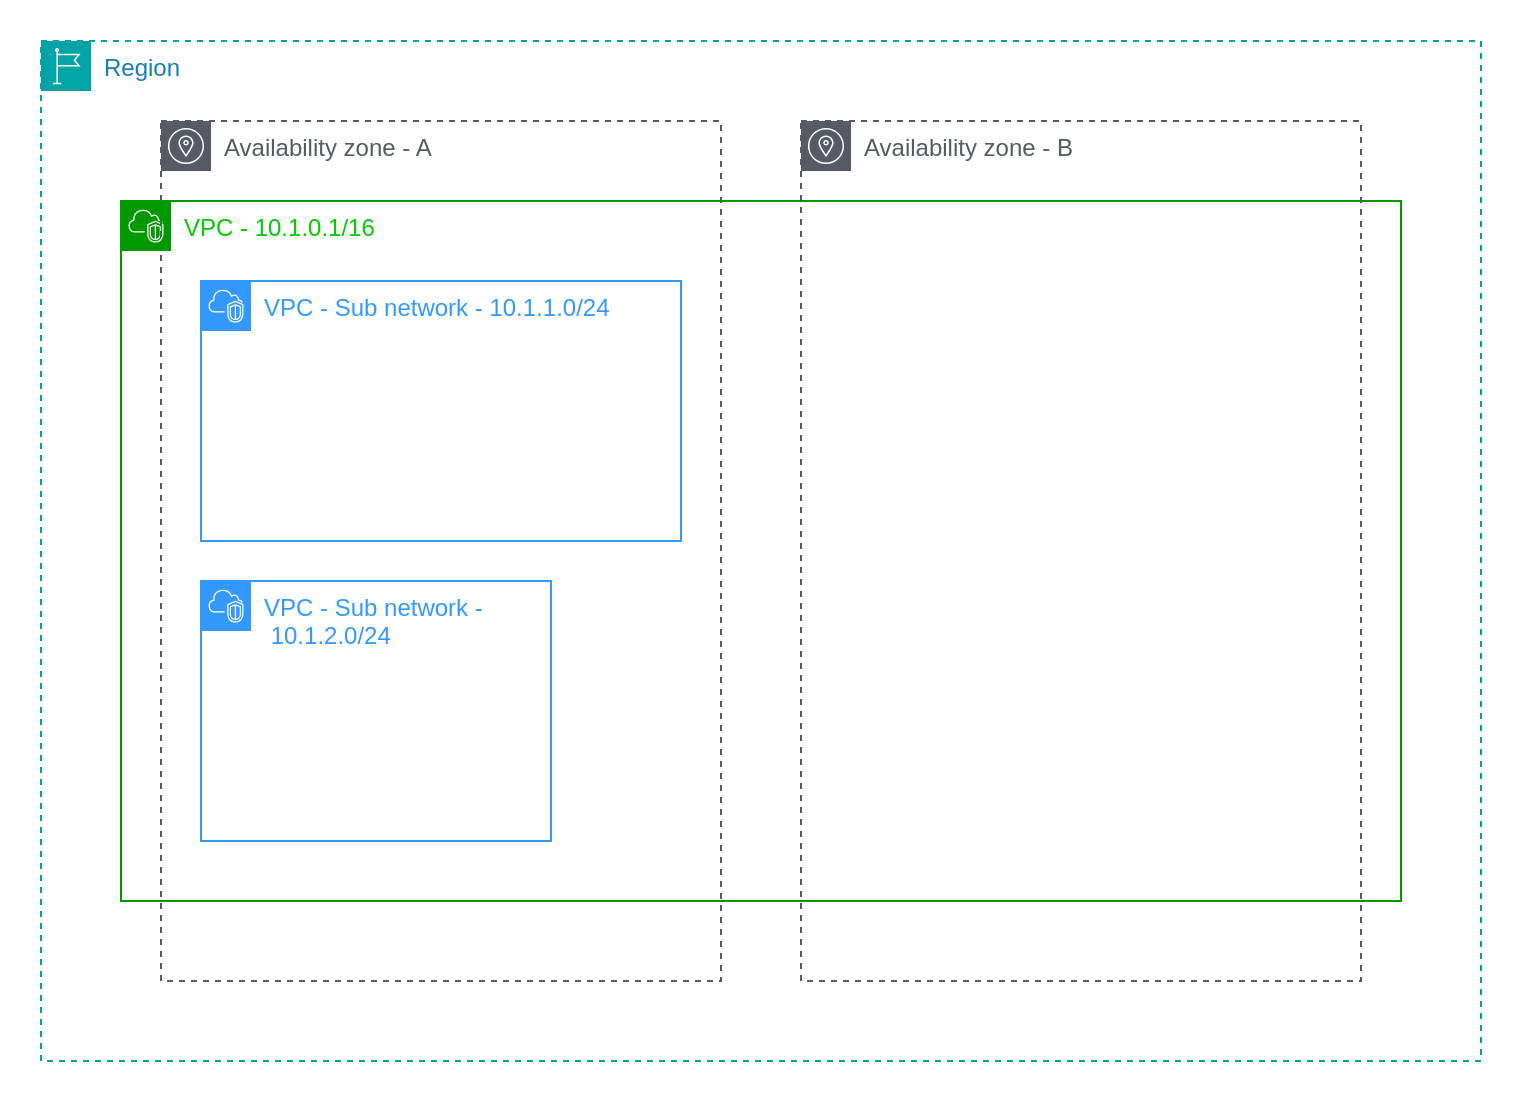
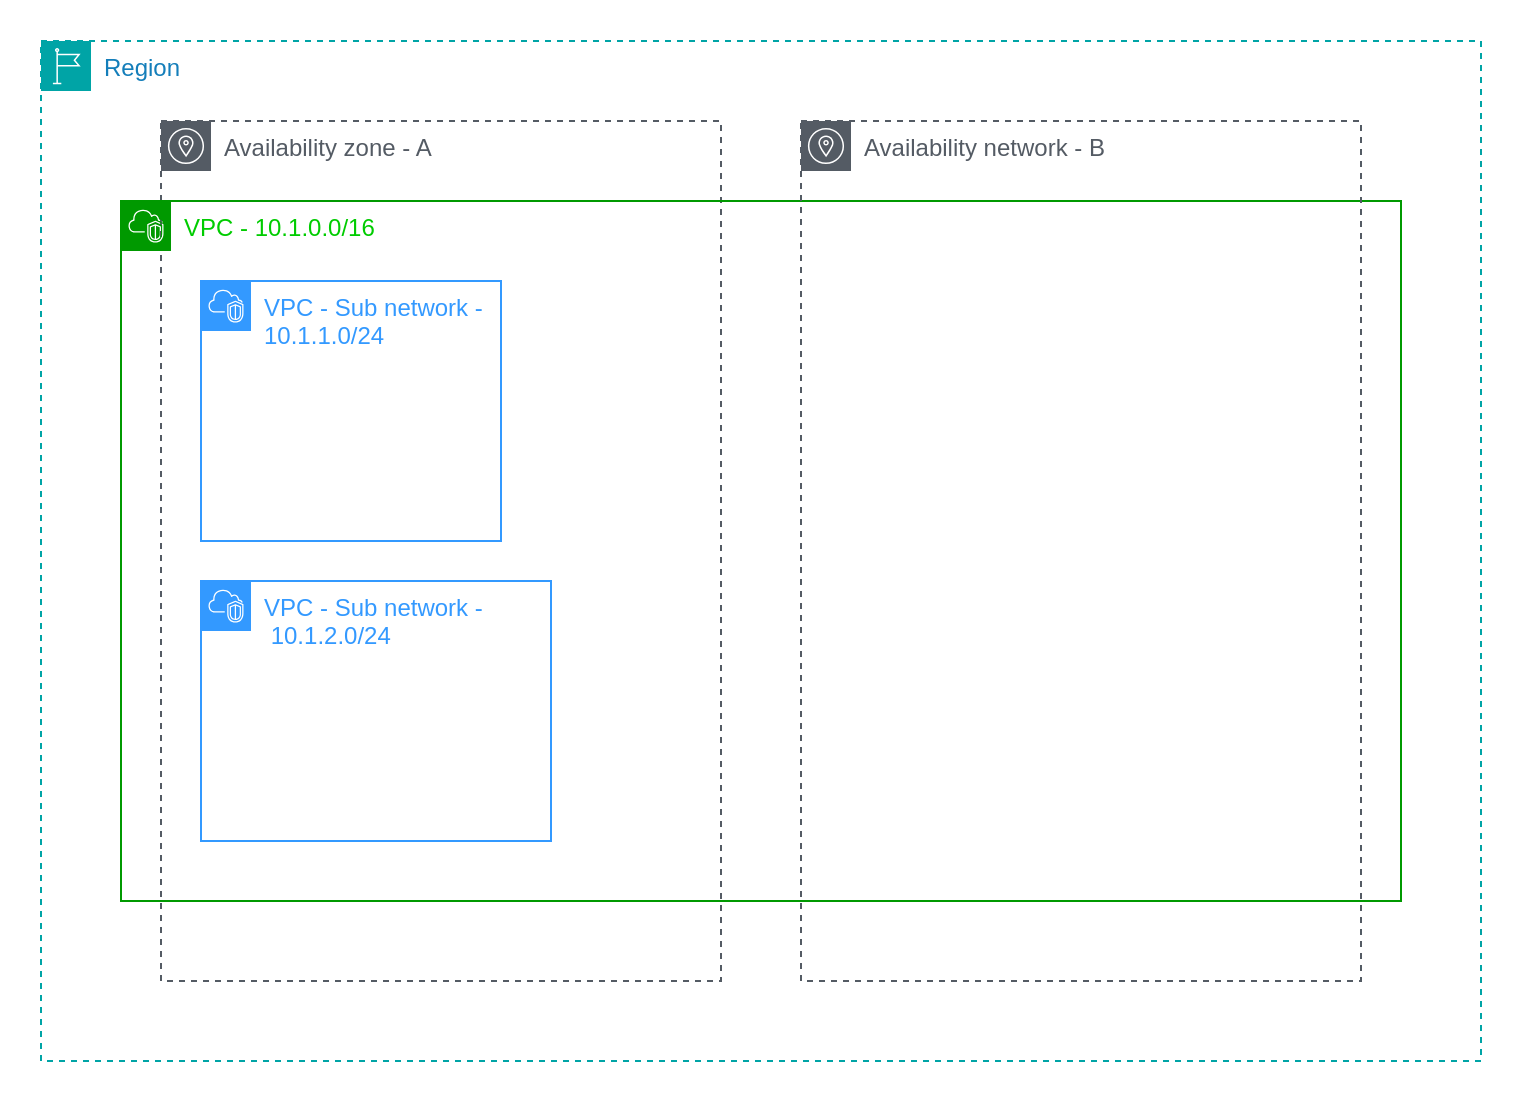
(981, 149) -> (1001, 149)
(284, 229) -> (284, 229)
(441, 411) -> (351, 411)
